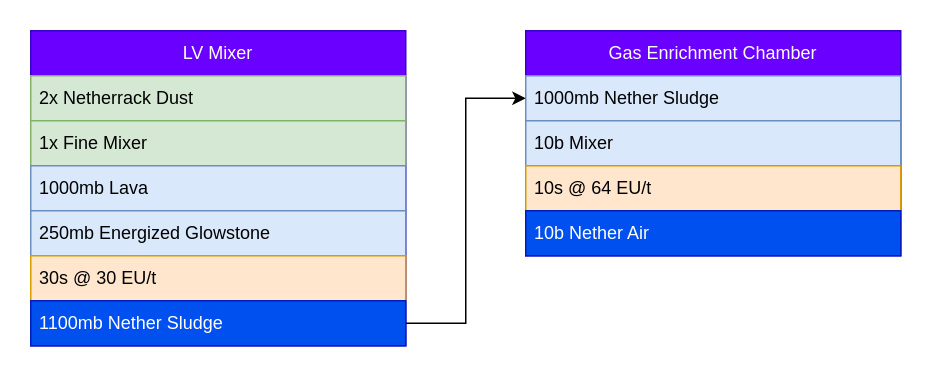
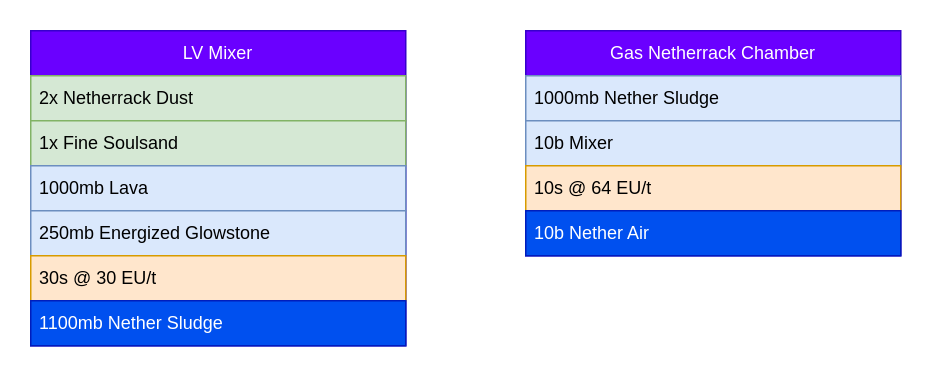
(713, 53) -> (713, 53)
(96, 143) -> (111, 143)
(466, 215) -> none
